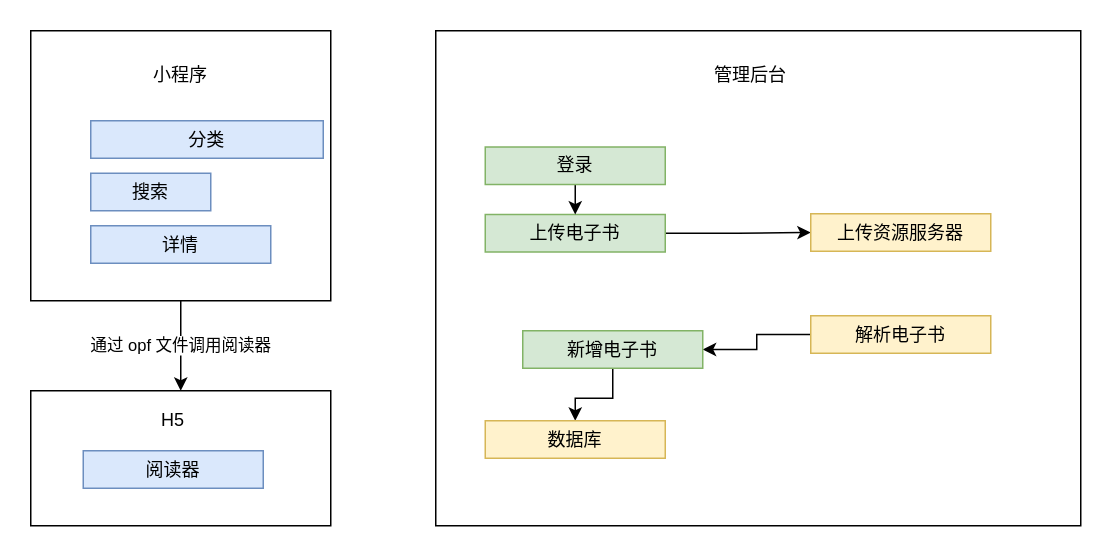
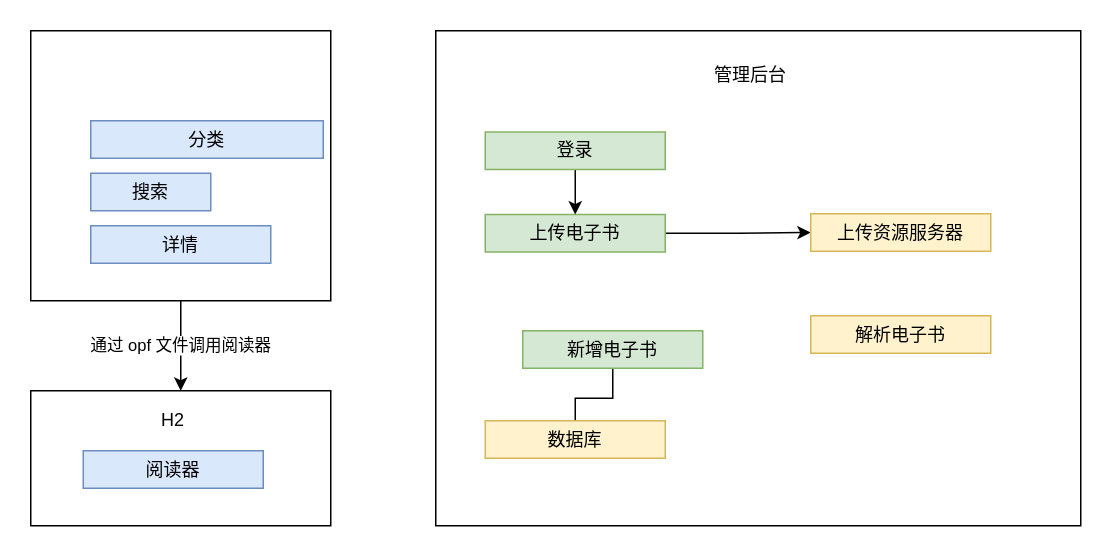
(181, 76) -> none
(575, 166) -> (575, 151)
(757, 337) -> none
(575, 409) -> (575, 413)
(173, 421) -> (173, 421)
